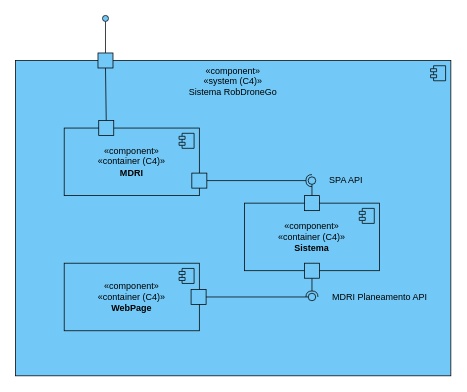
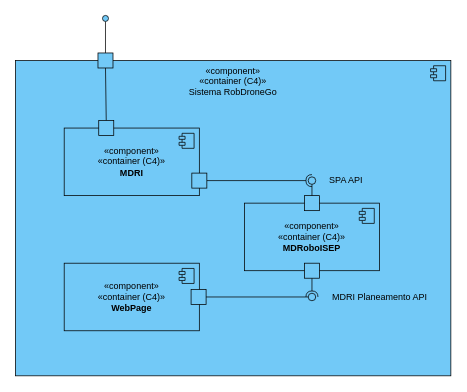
(233, 82) -> (233, 82)
(312, 237) -> (312, 237)
